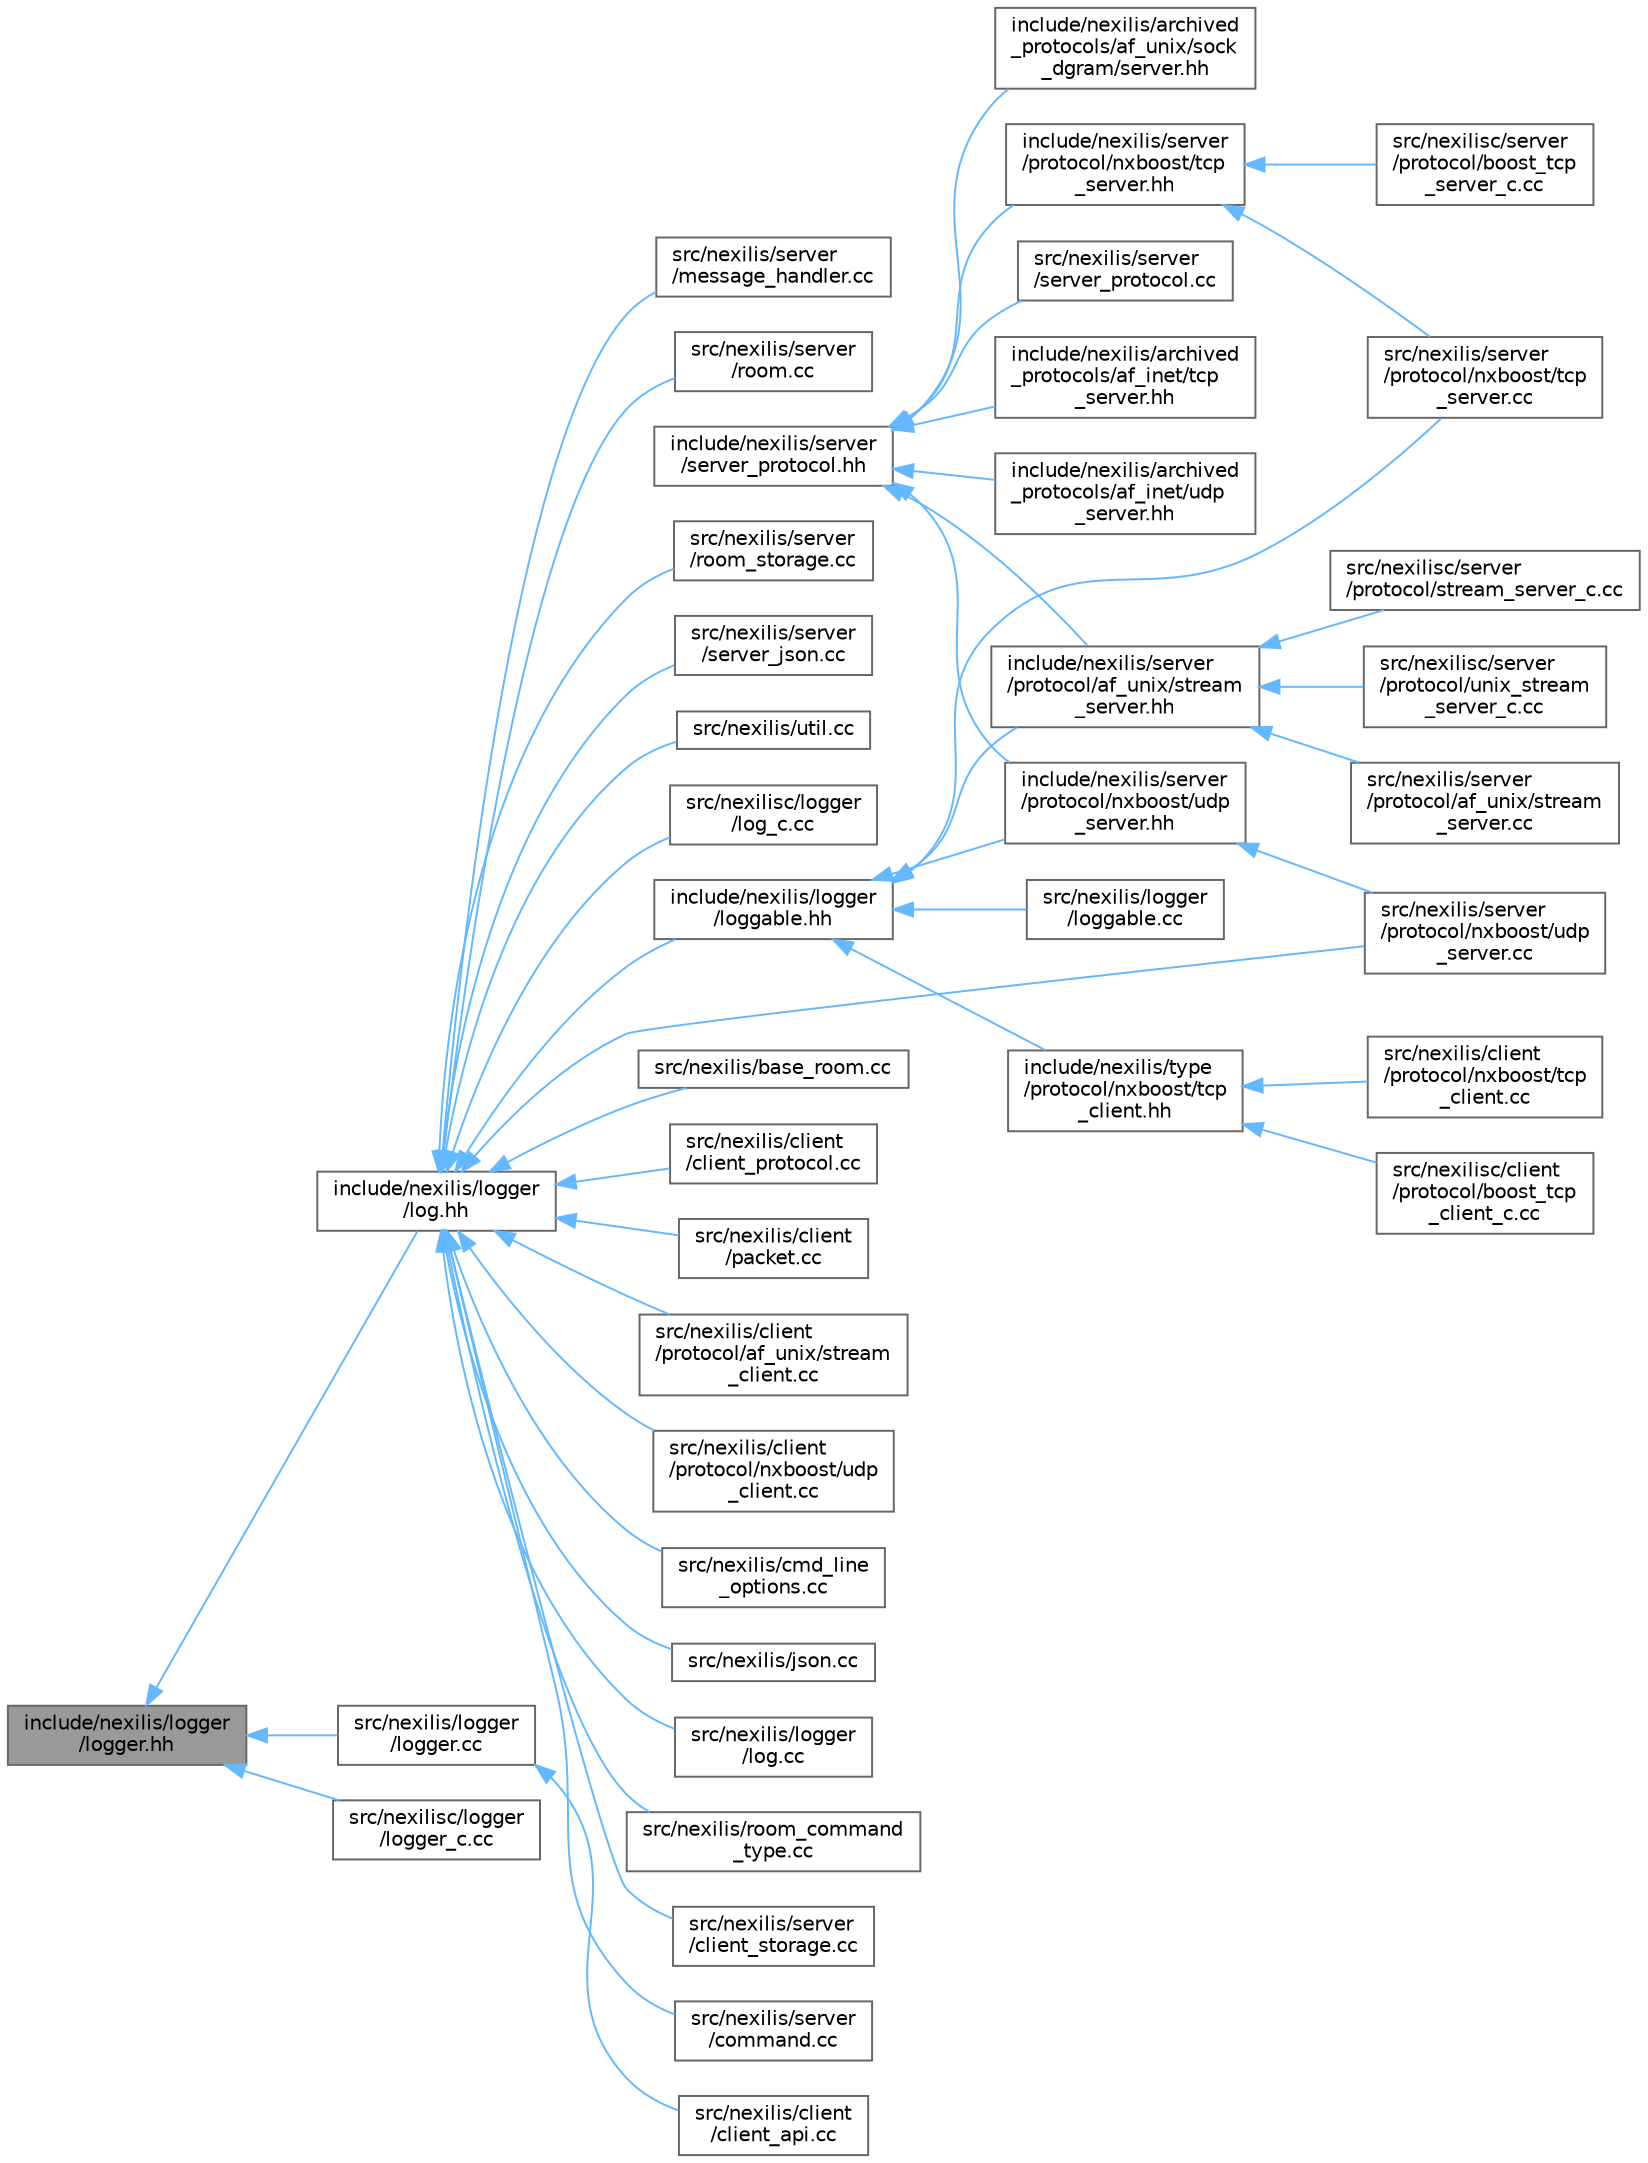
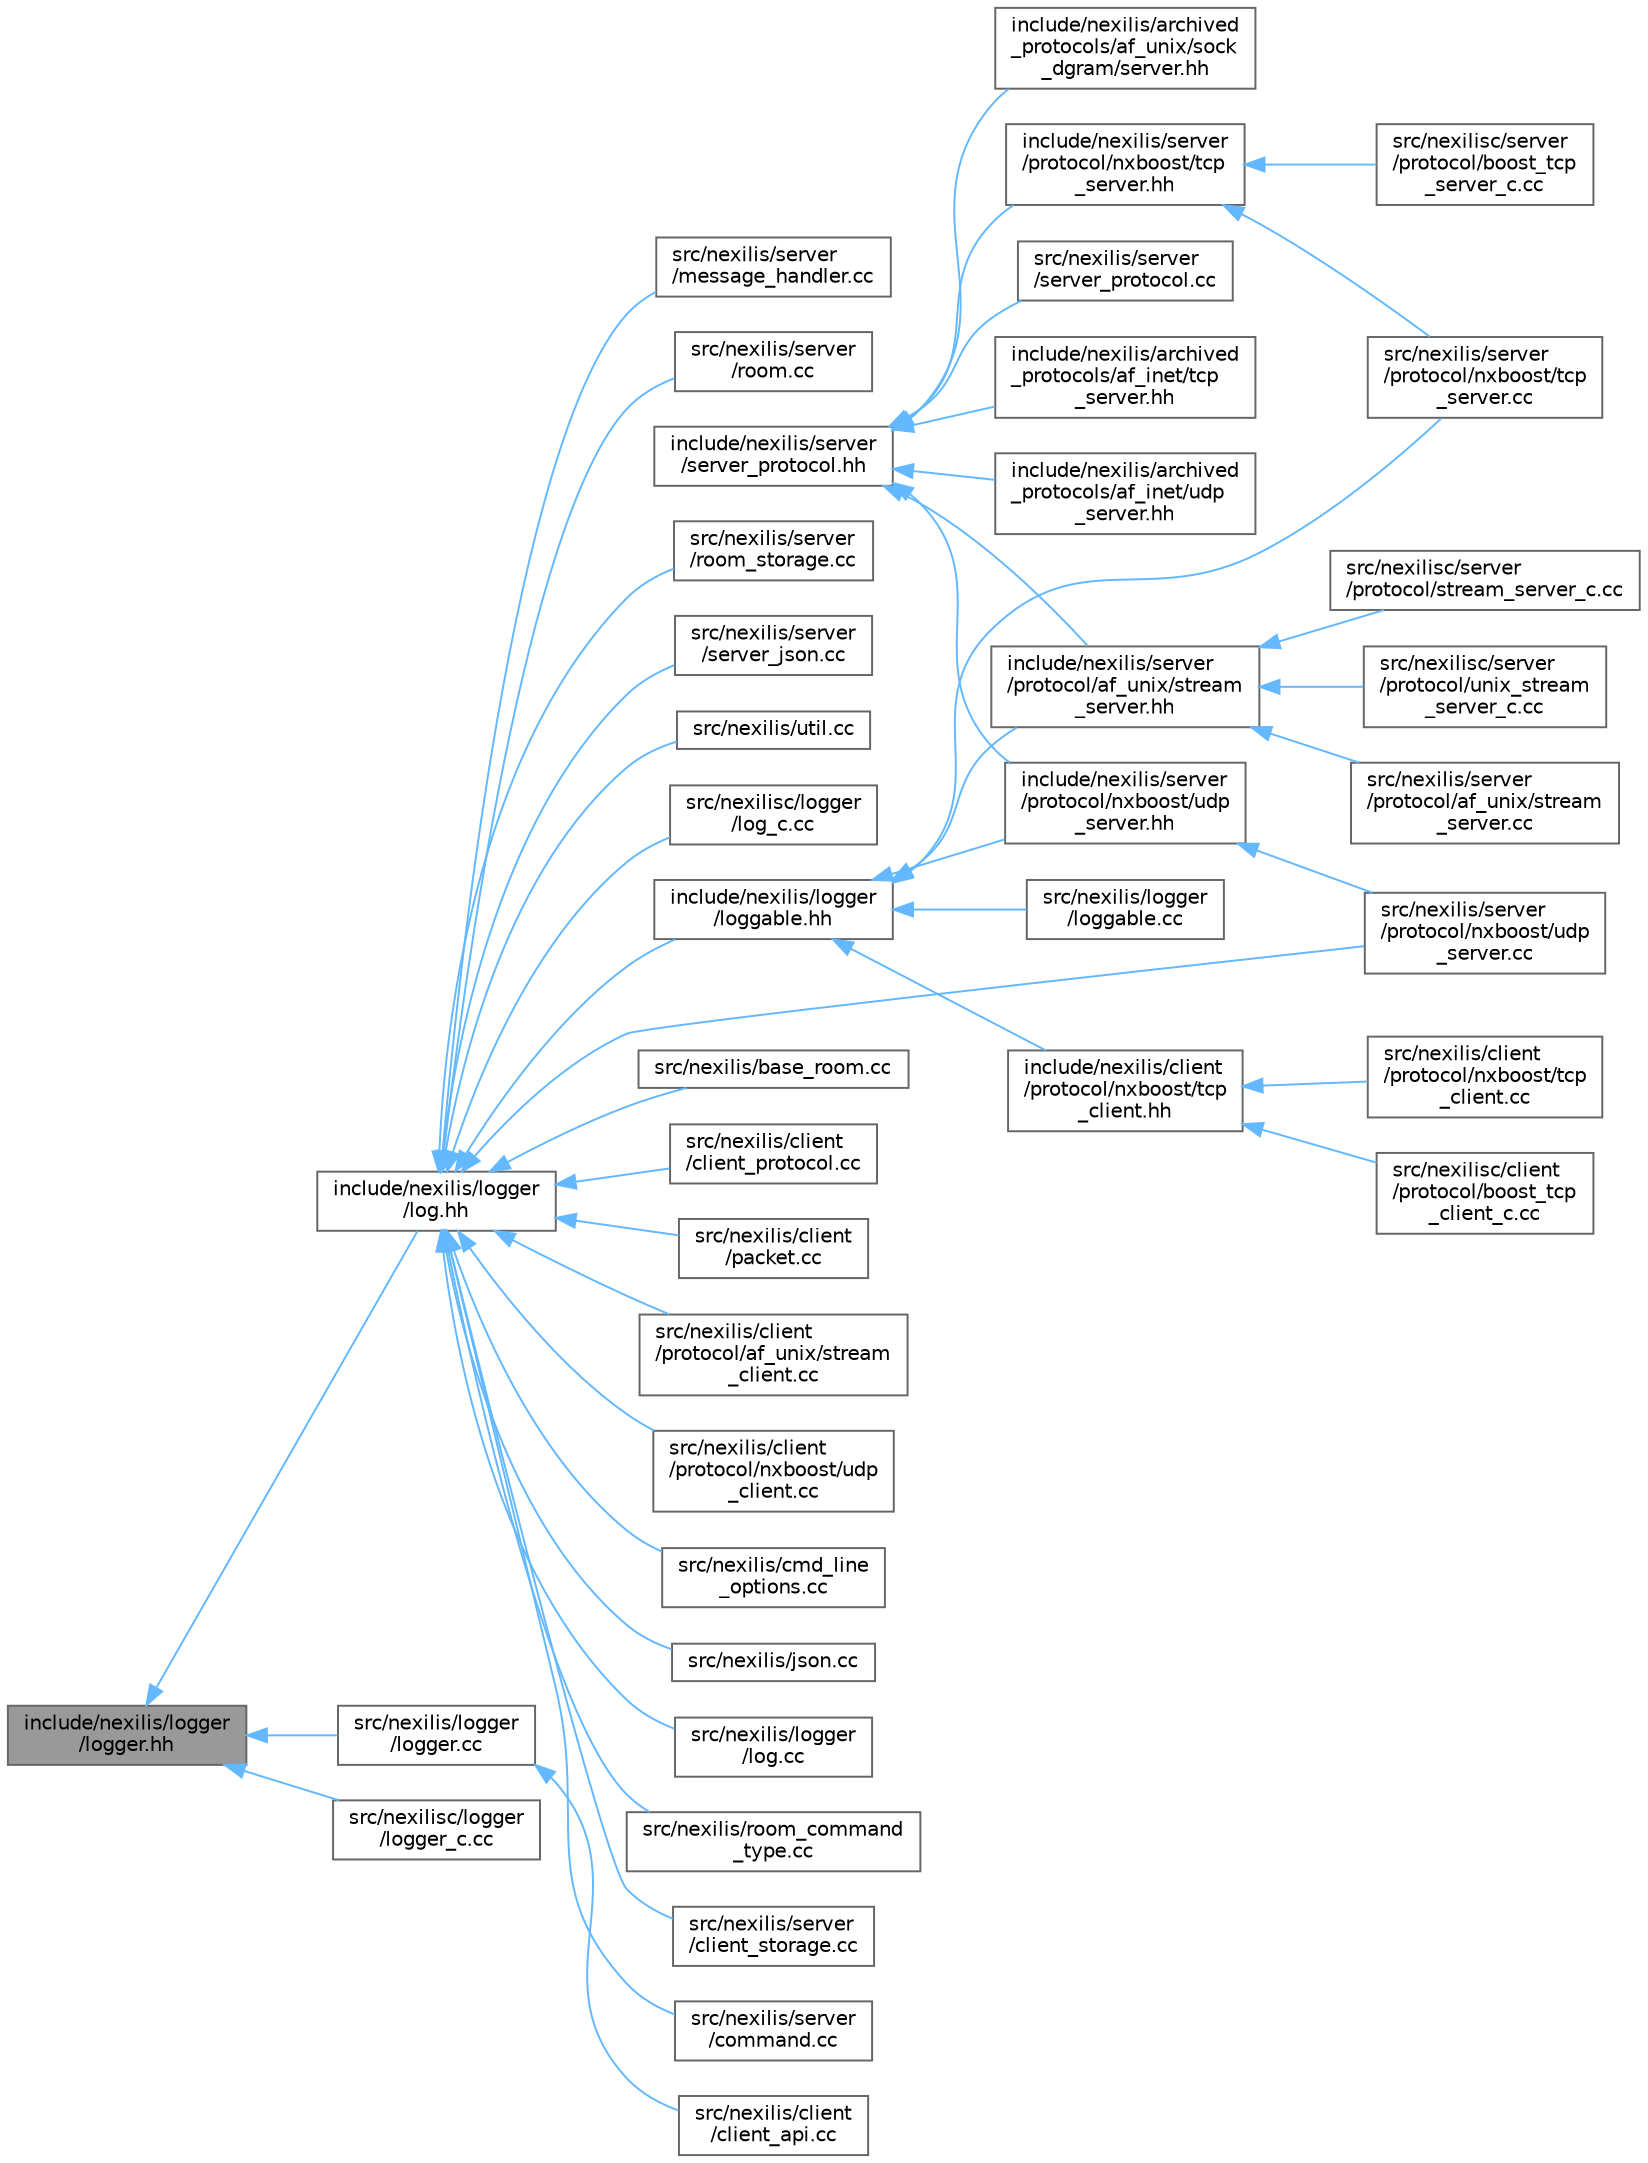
(1125, 1091) -> (1125, 1091)
